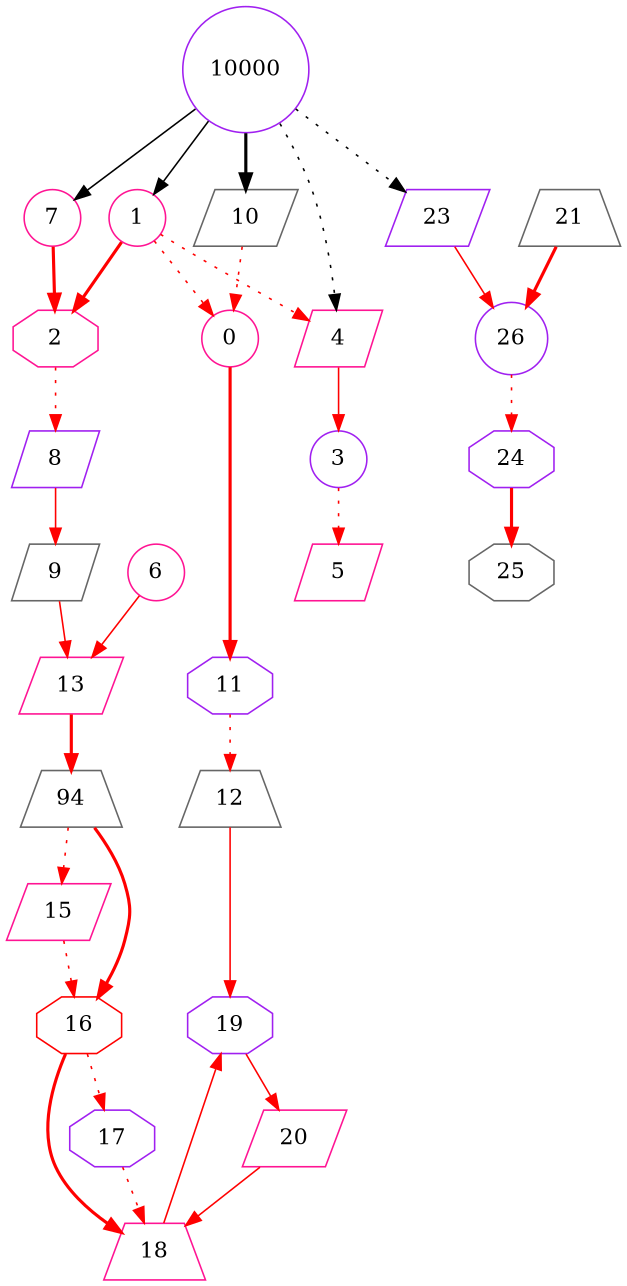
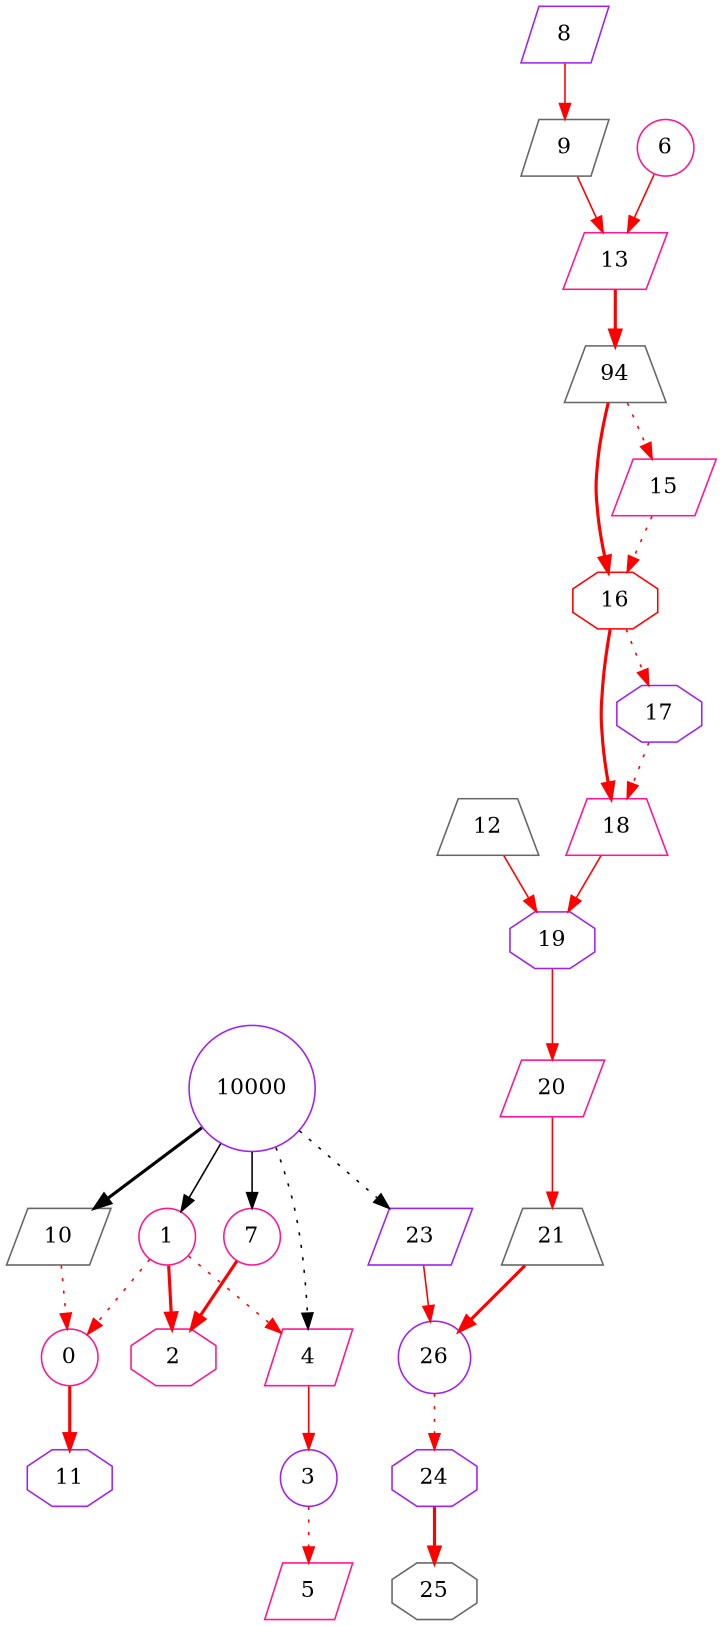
(56, 391) -> none
(230, 735) -> none
(229, 1192) -> (552, 1155)
